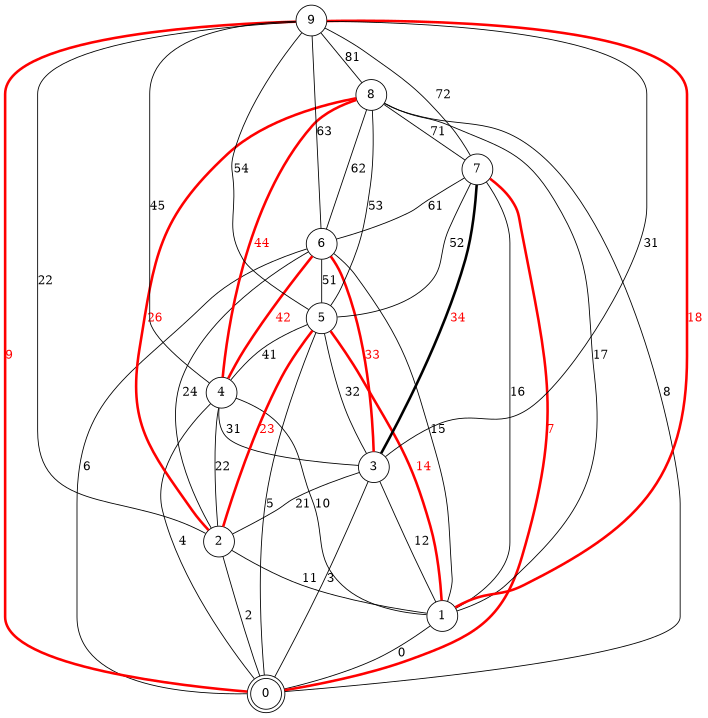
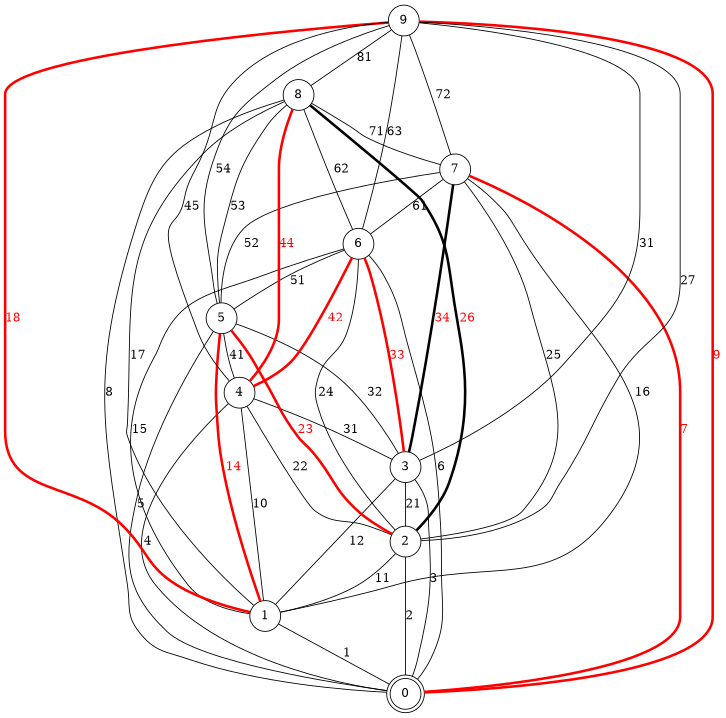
(158, 257) -> (453, 295)
(46, 281) -> (688, 281)
none -> (554, 394)
(402, 653) -> (347, 653)
